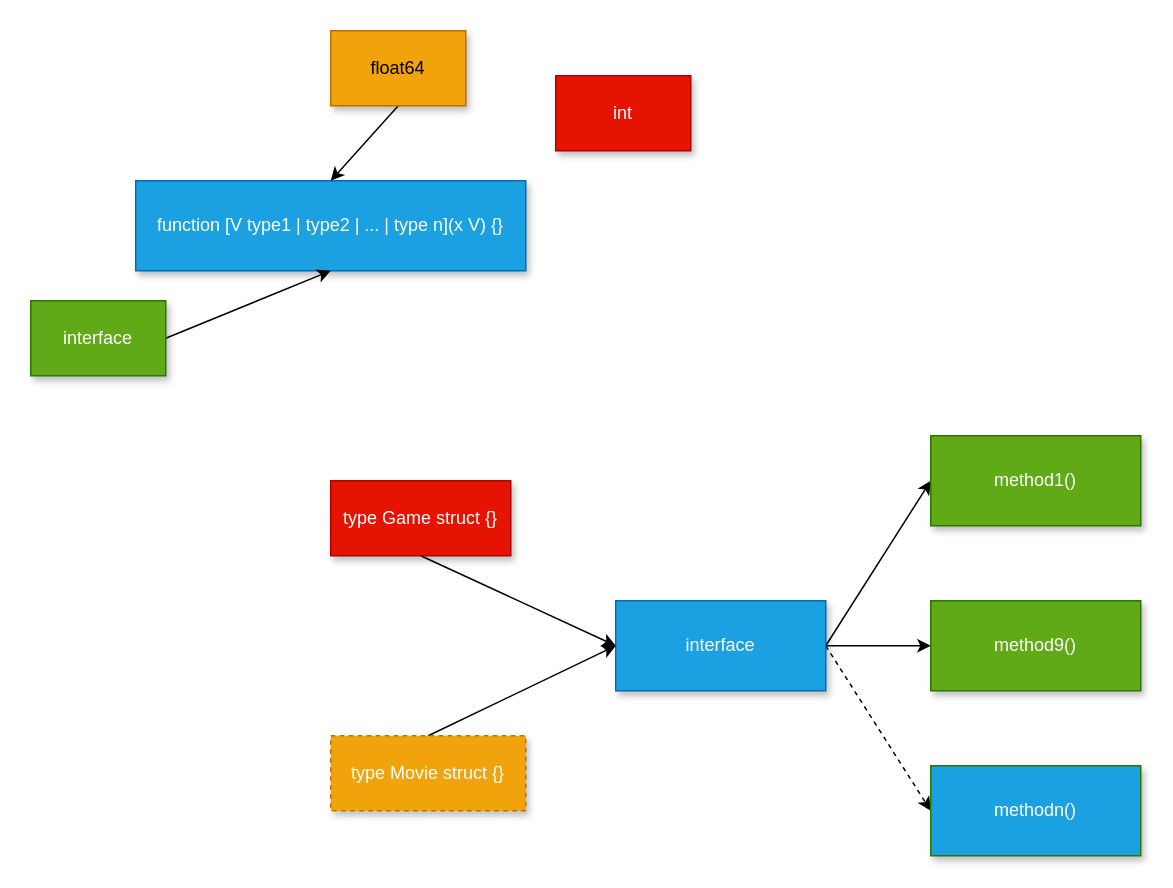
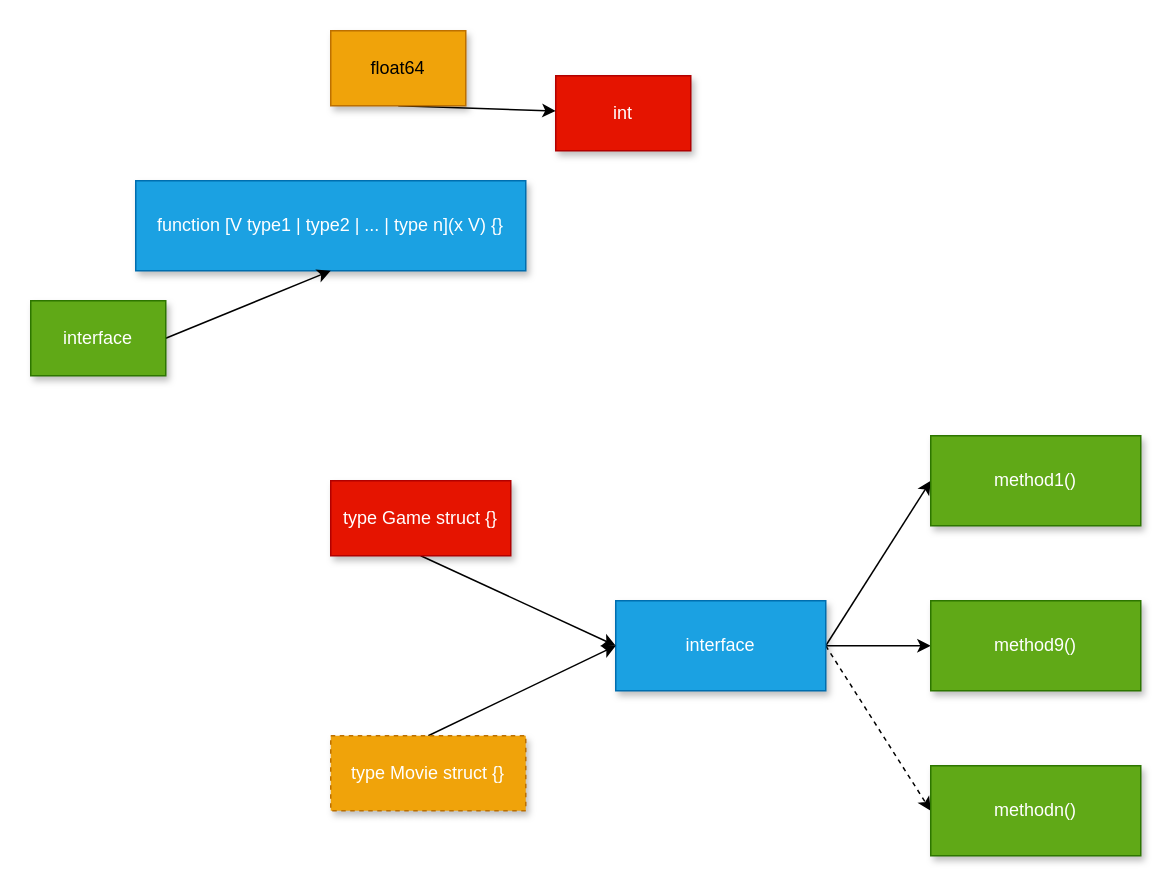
(368, 139) -> (488, 109)
(1036, 811) -> (1036, 811)
